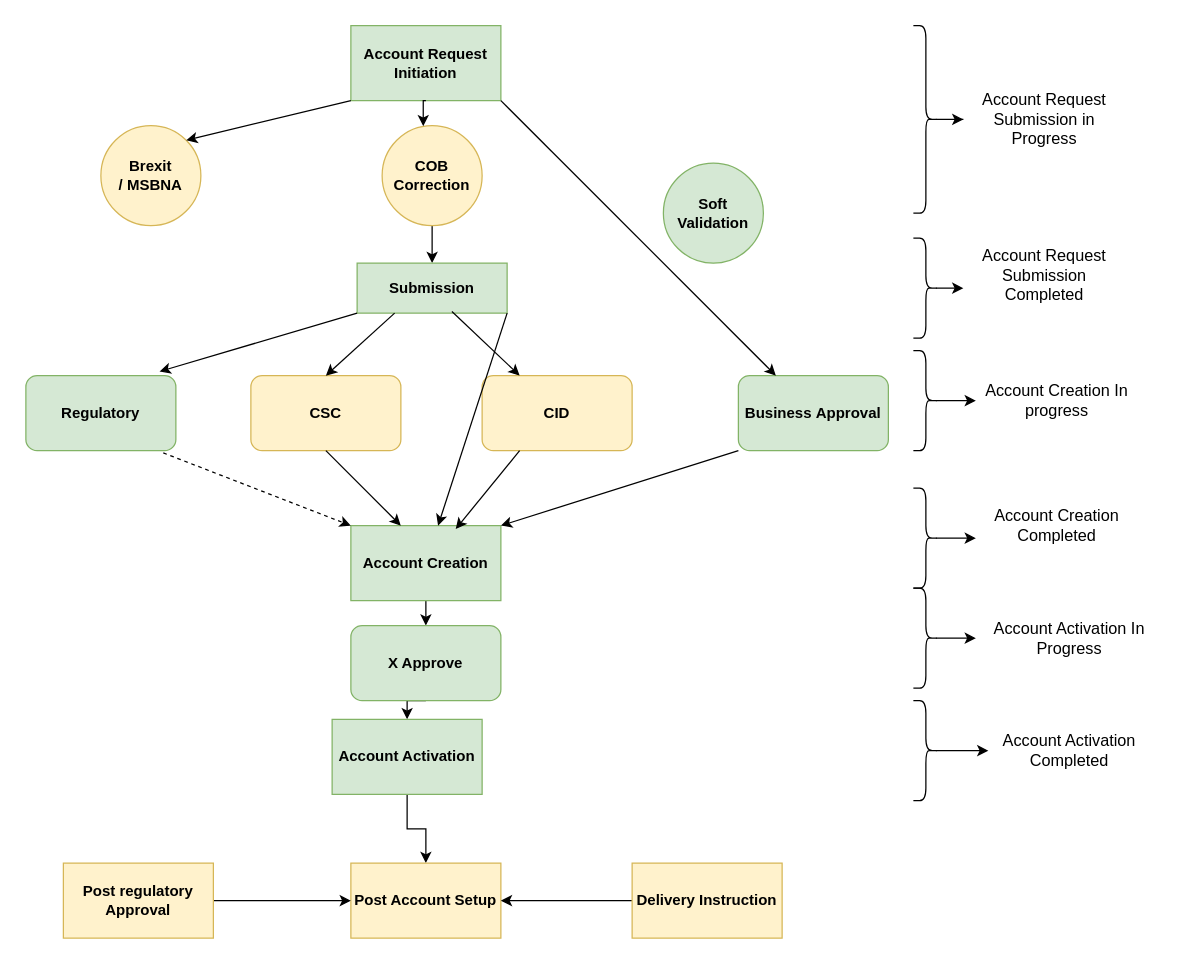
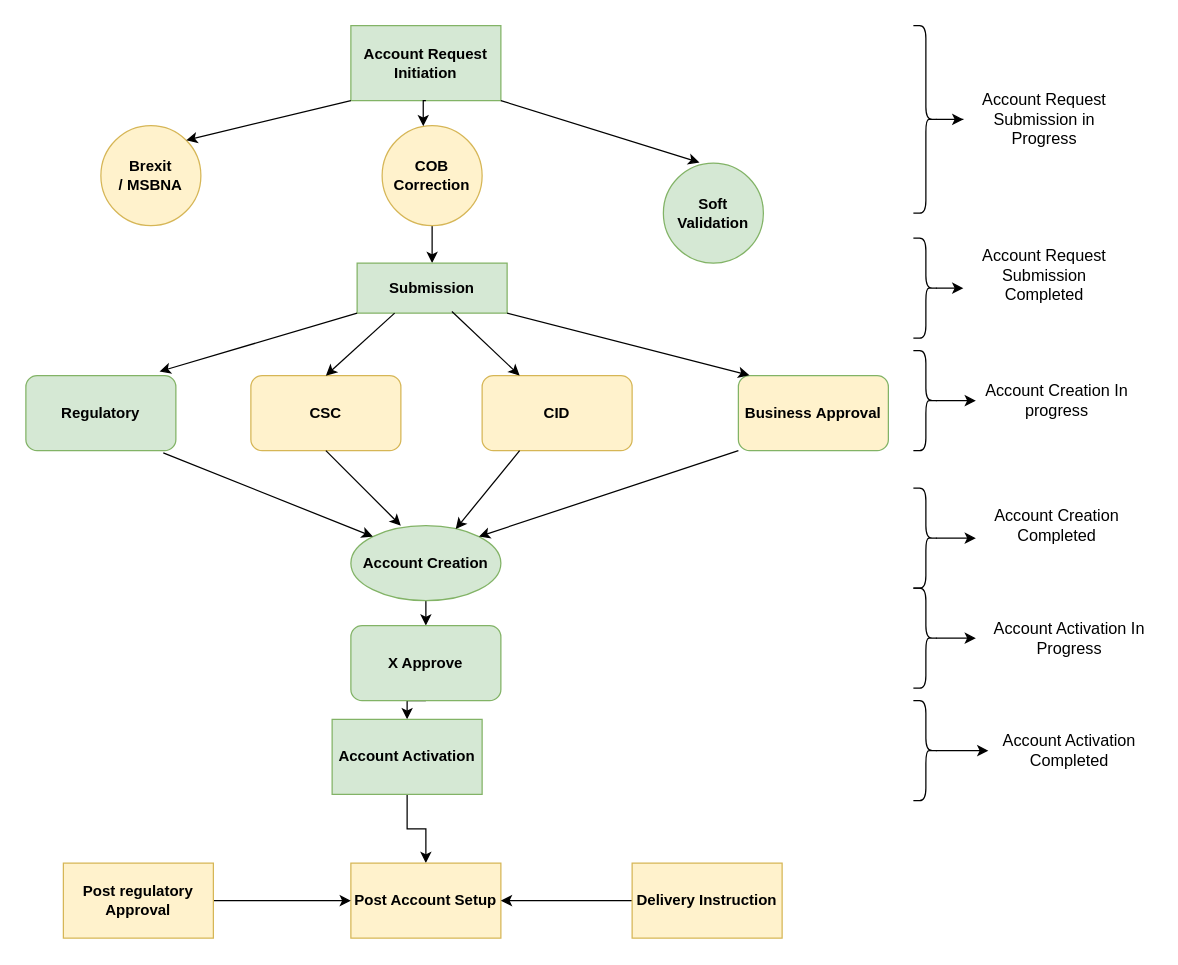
(635, 235) -> (596, 130)
(813, 413) -> (813, 413)
(474, 415) -> (624, 343)
(254, 488) -> (265, 493)
(426, 563) -> (426, 563)
